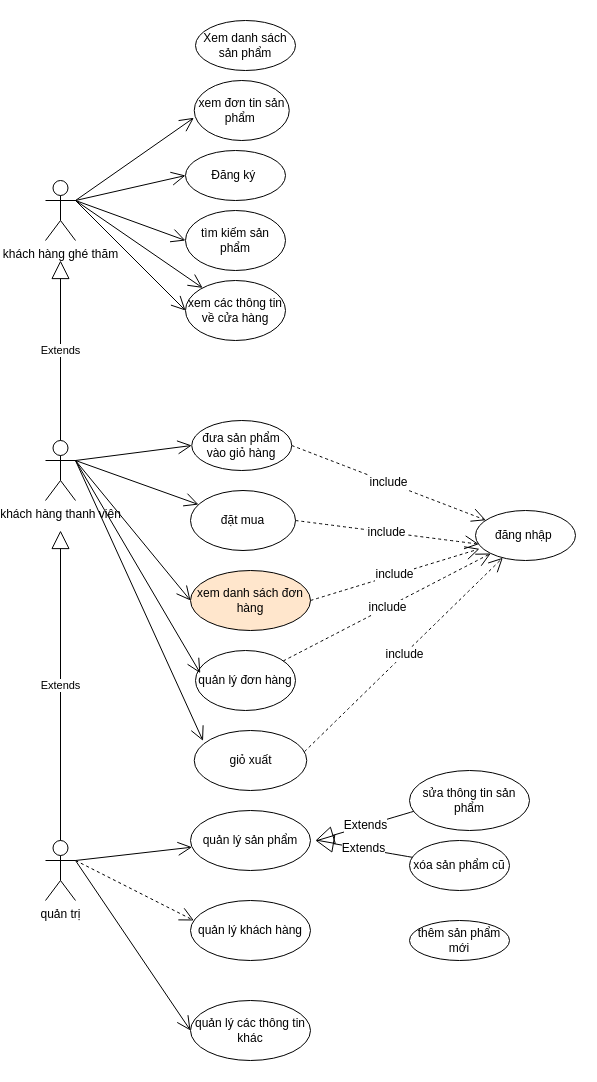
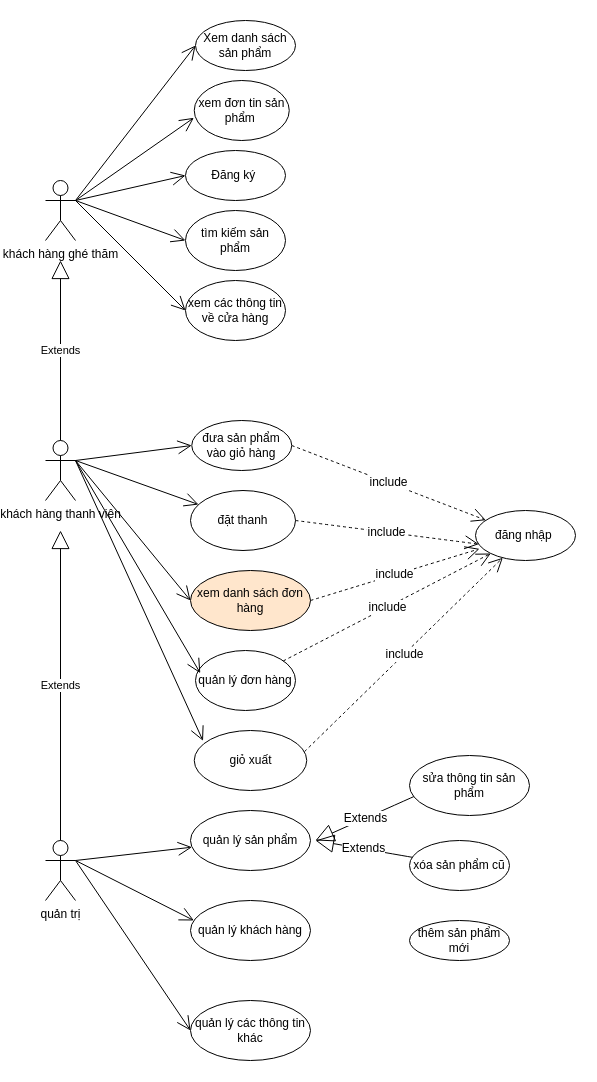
(142, 246) -> (137, 121)
(243, 521) -> (243, 521)
(470, 801) -> (470, 786)
(134, 890) -> (134, 890)
